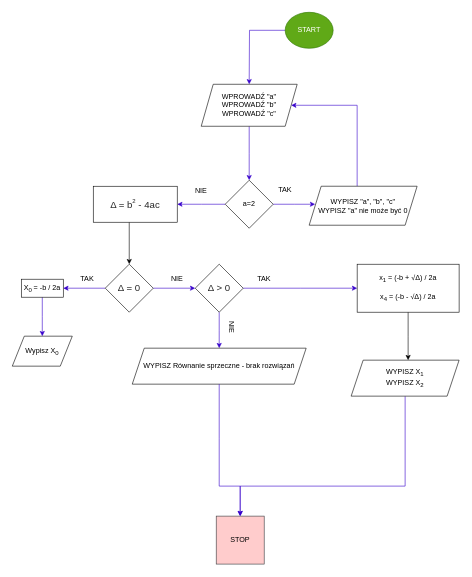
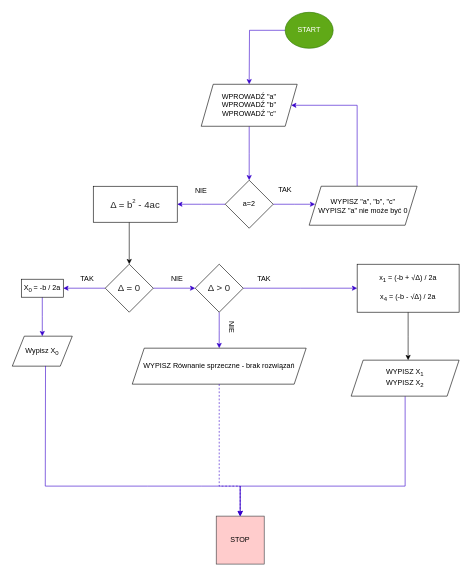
(219, 434) -> (219, 434)
none -> (71, 486)
